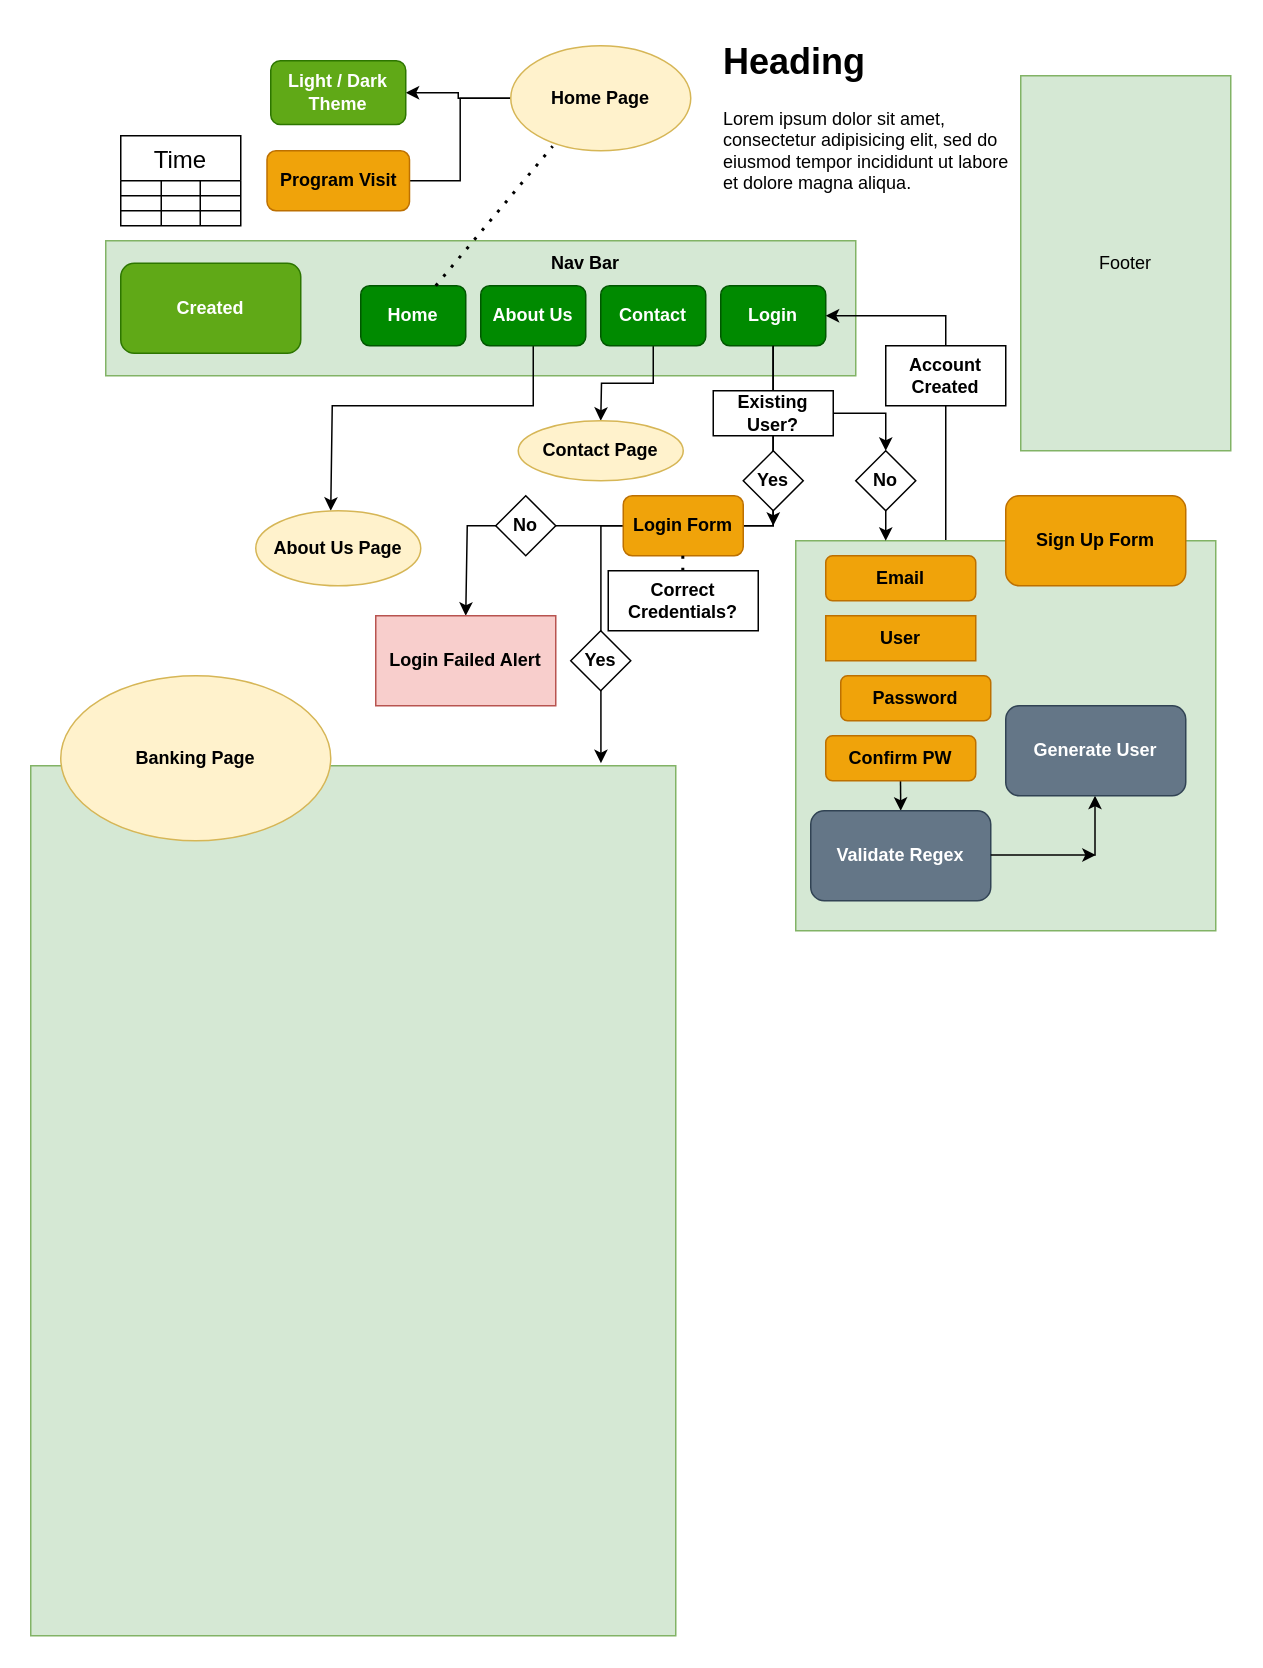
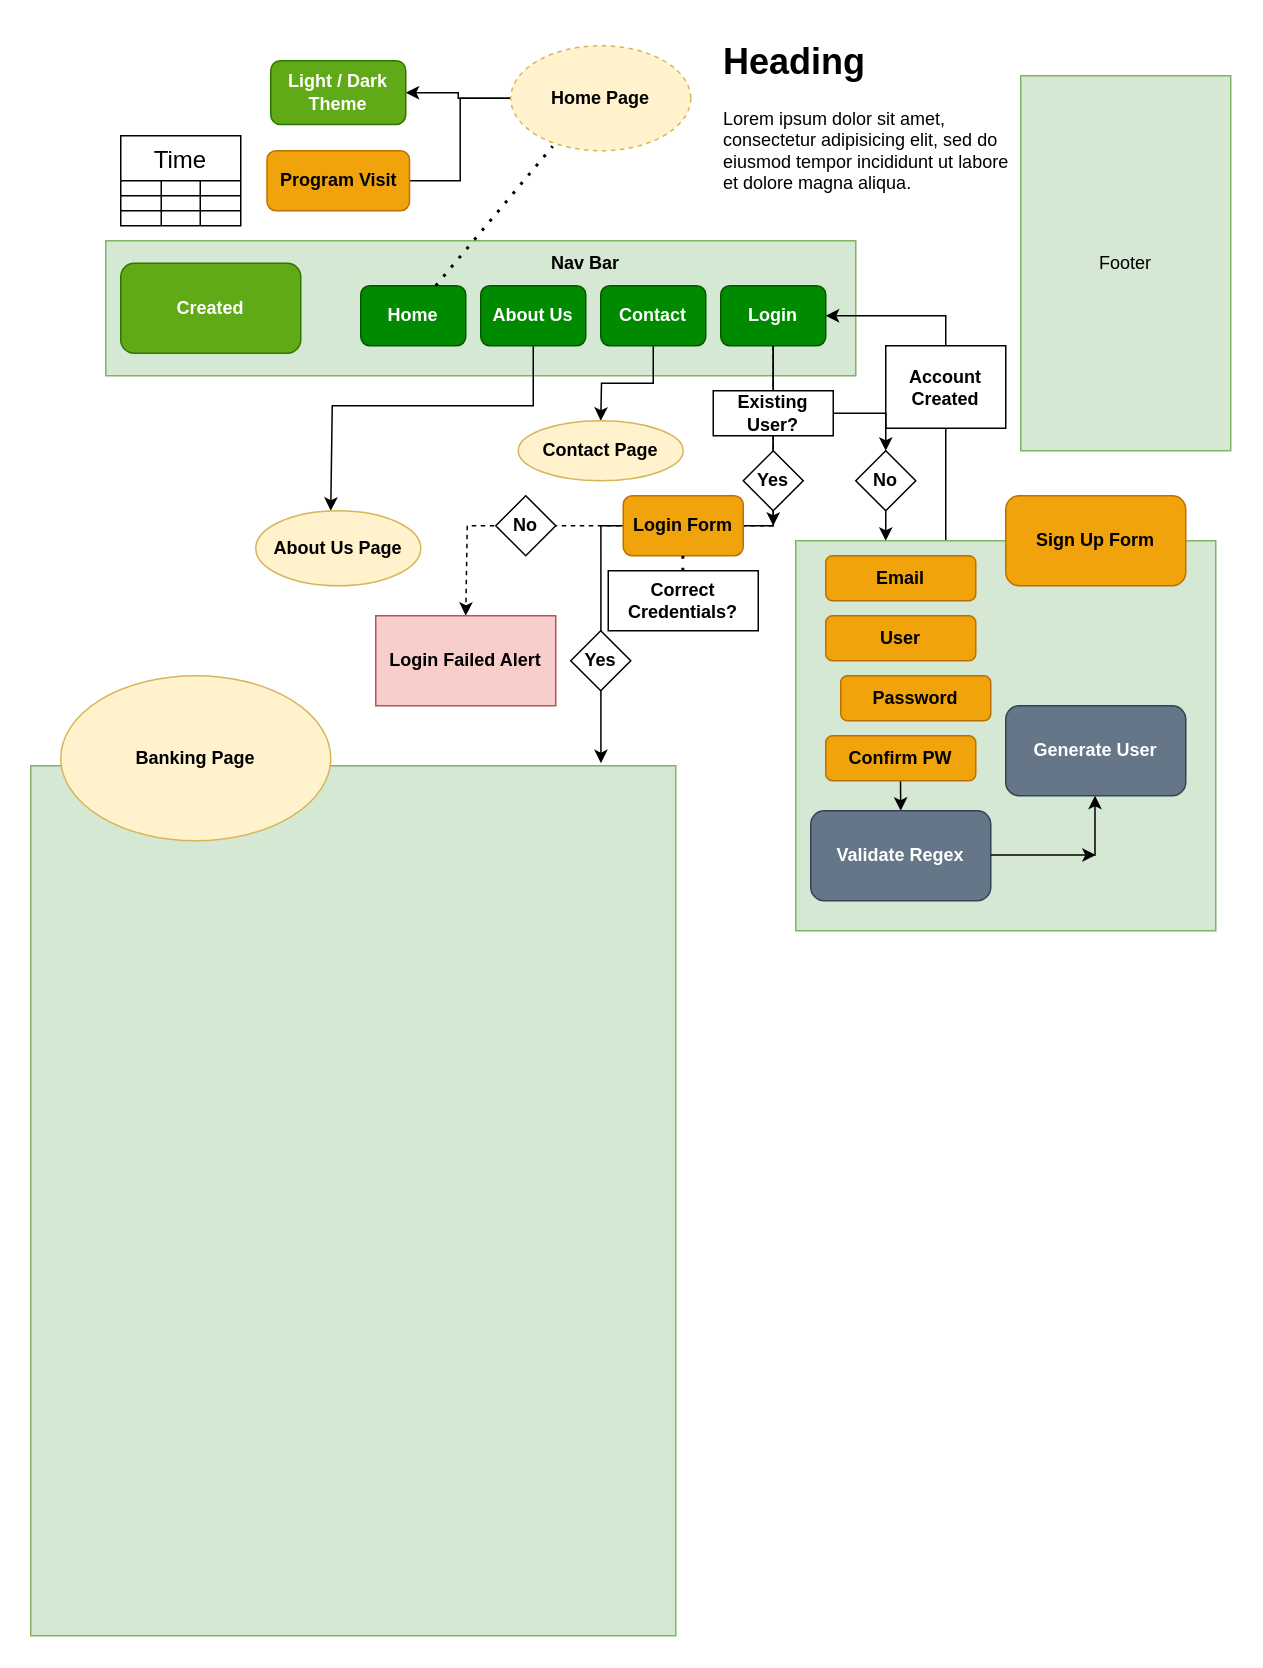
(601, 98) -> (601, 98)
(946, 376) -> (946, 387)
(467, 551) -> (467, 551)
(901, 638) -> (901, 638)
